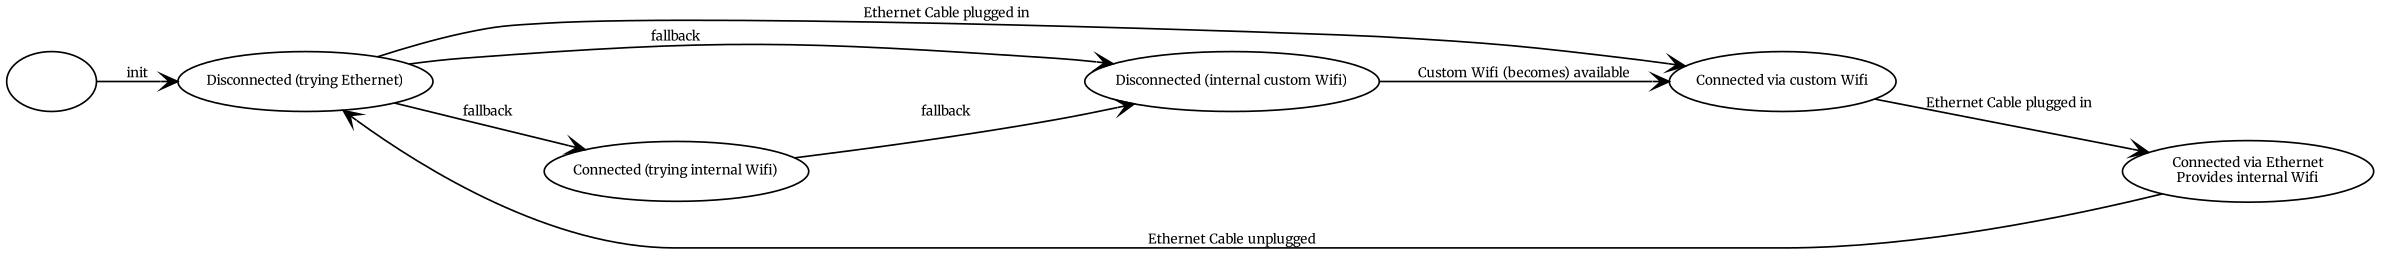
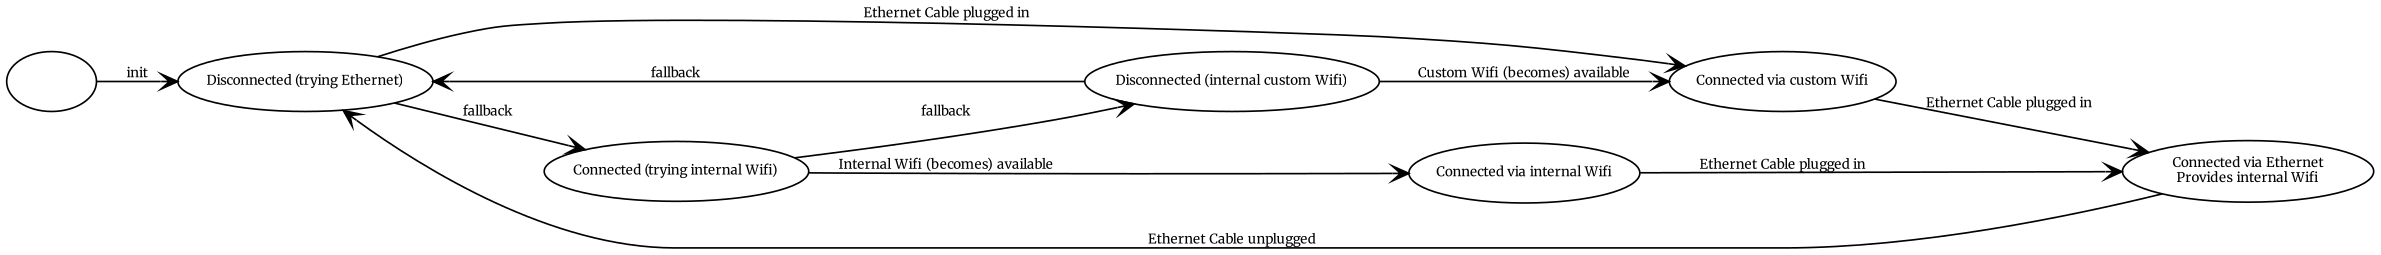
(753, 44) -> (767, 82)
none -> (1524, 173)
